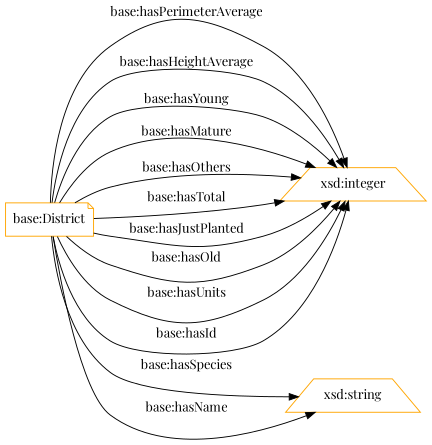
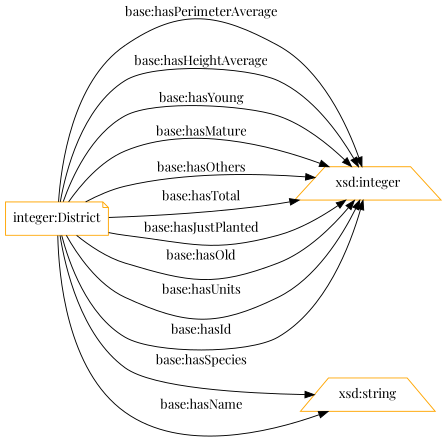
(50, 220) -> (57, 219)
